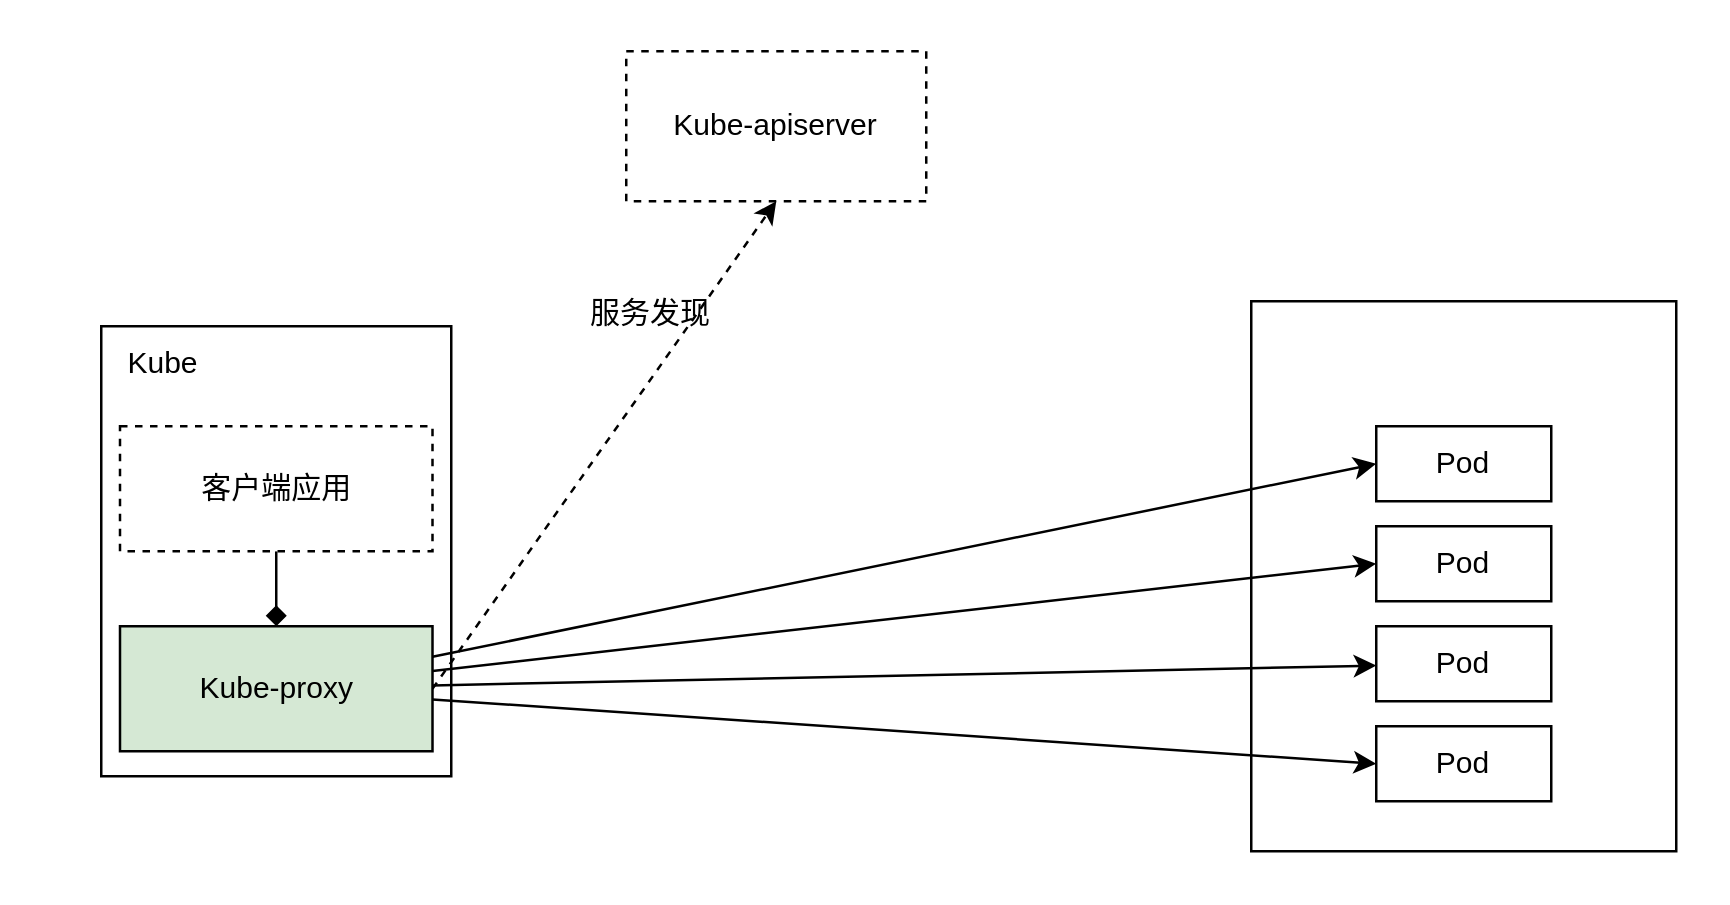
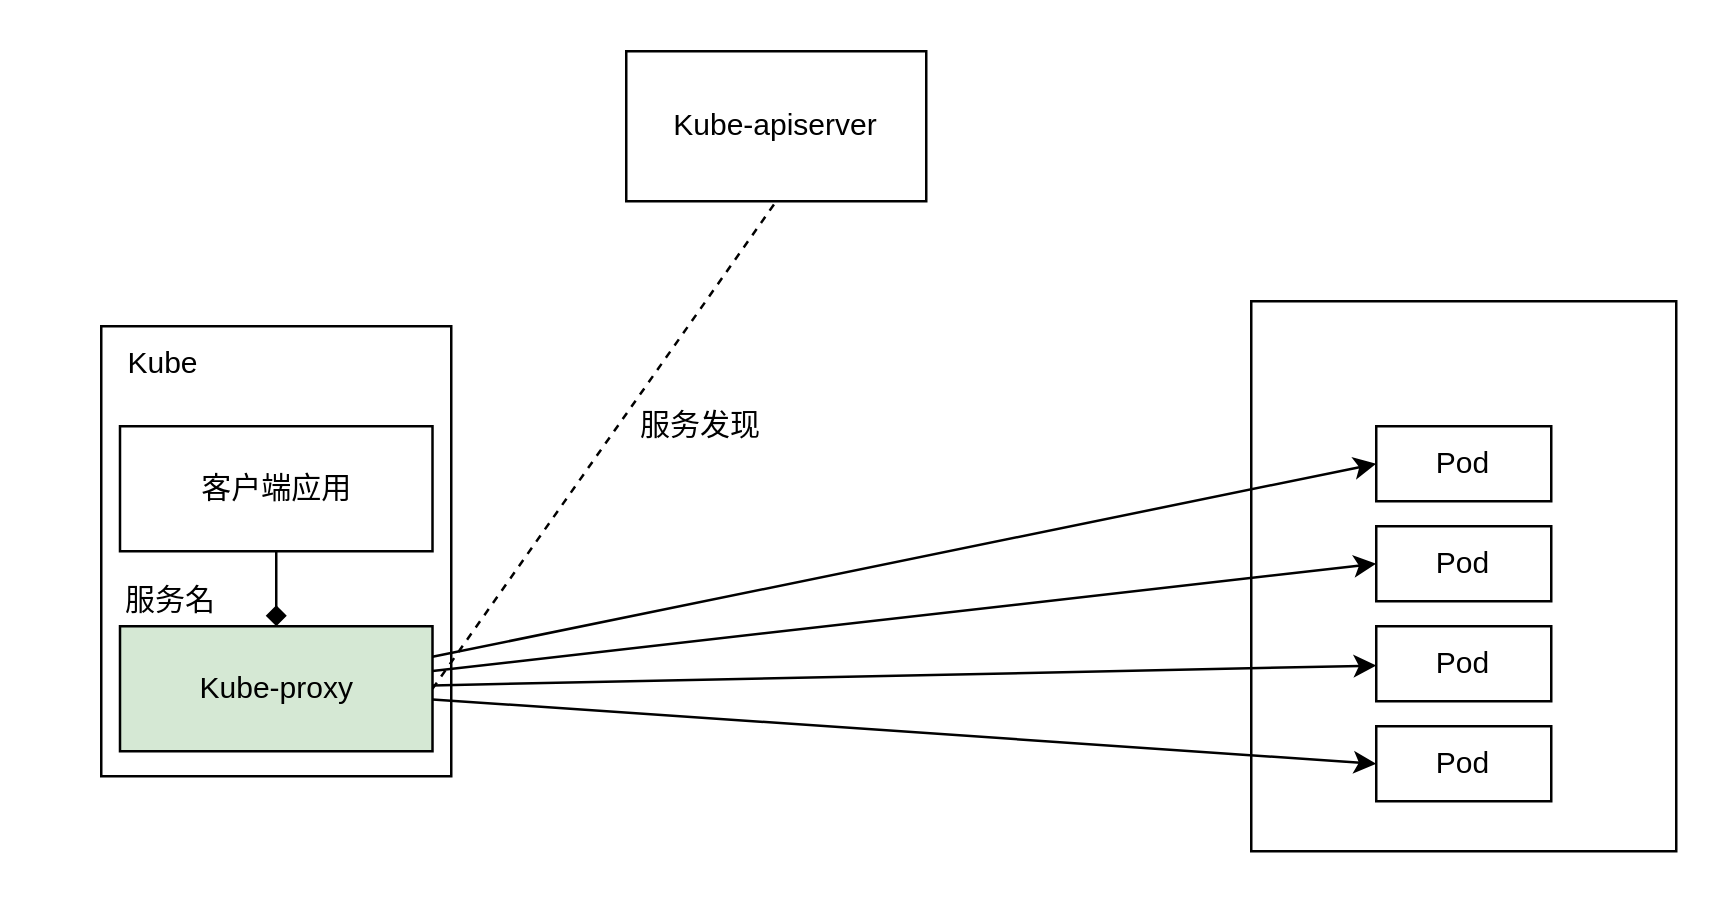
(776, 126) -> (776, 126)
(766, 216) -> (770, 209)
(651, 314) -> (701, 426)
(276, 489) -> (276, 489)
none -> (170, 601)
